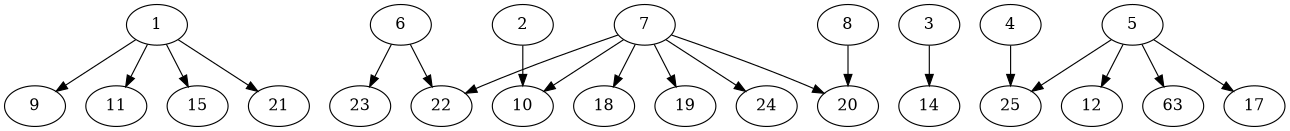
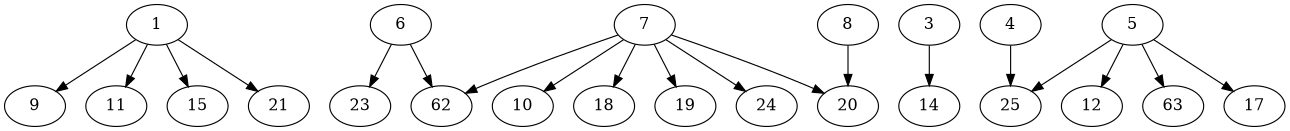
(523, 25) -> none
(442, 106) -> (442, 106)
